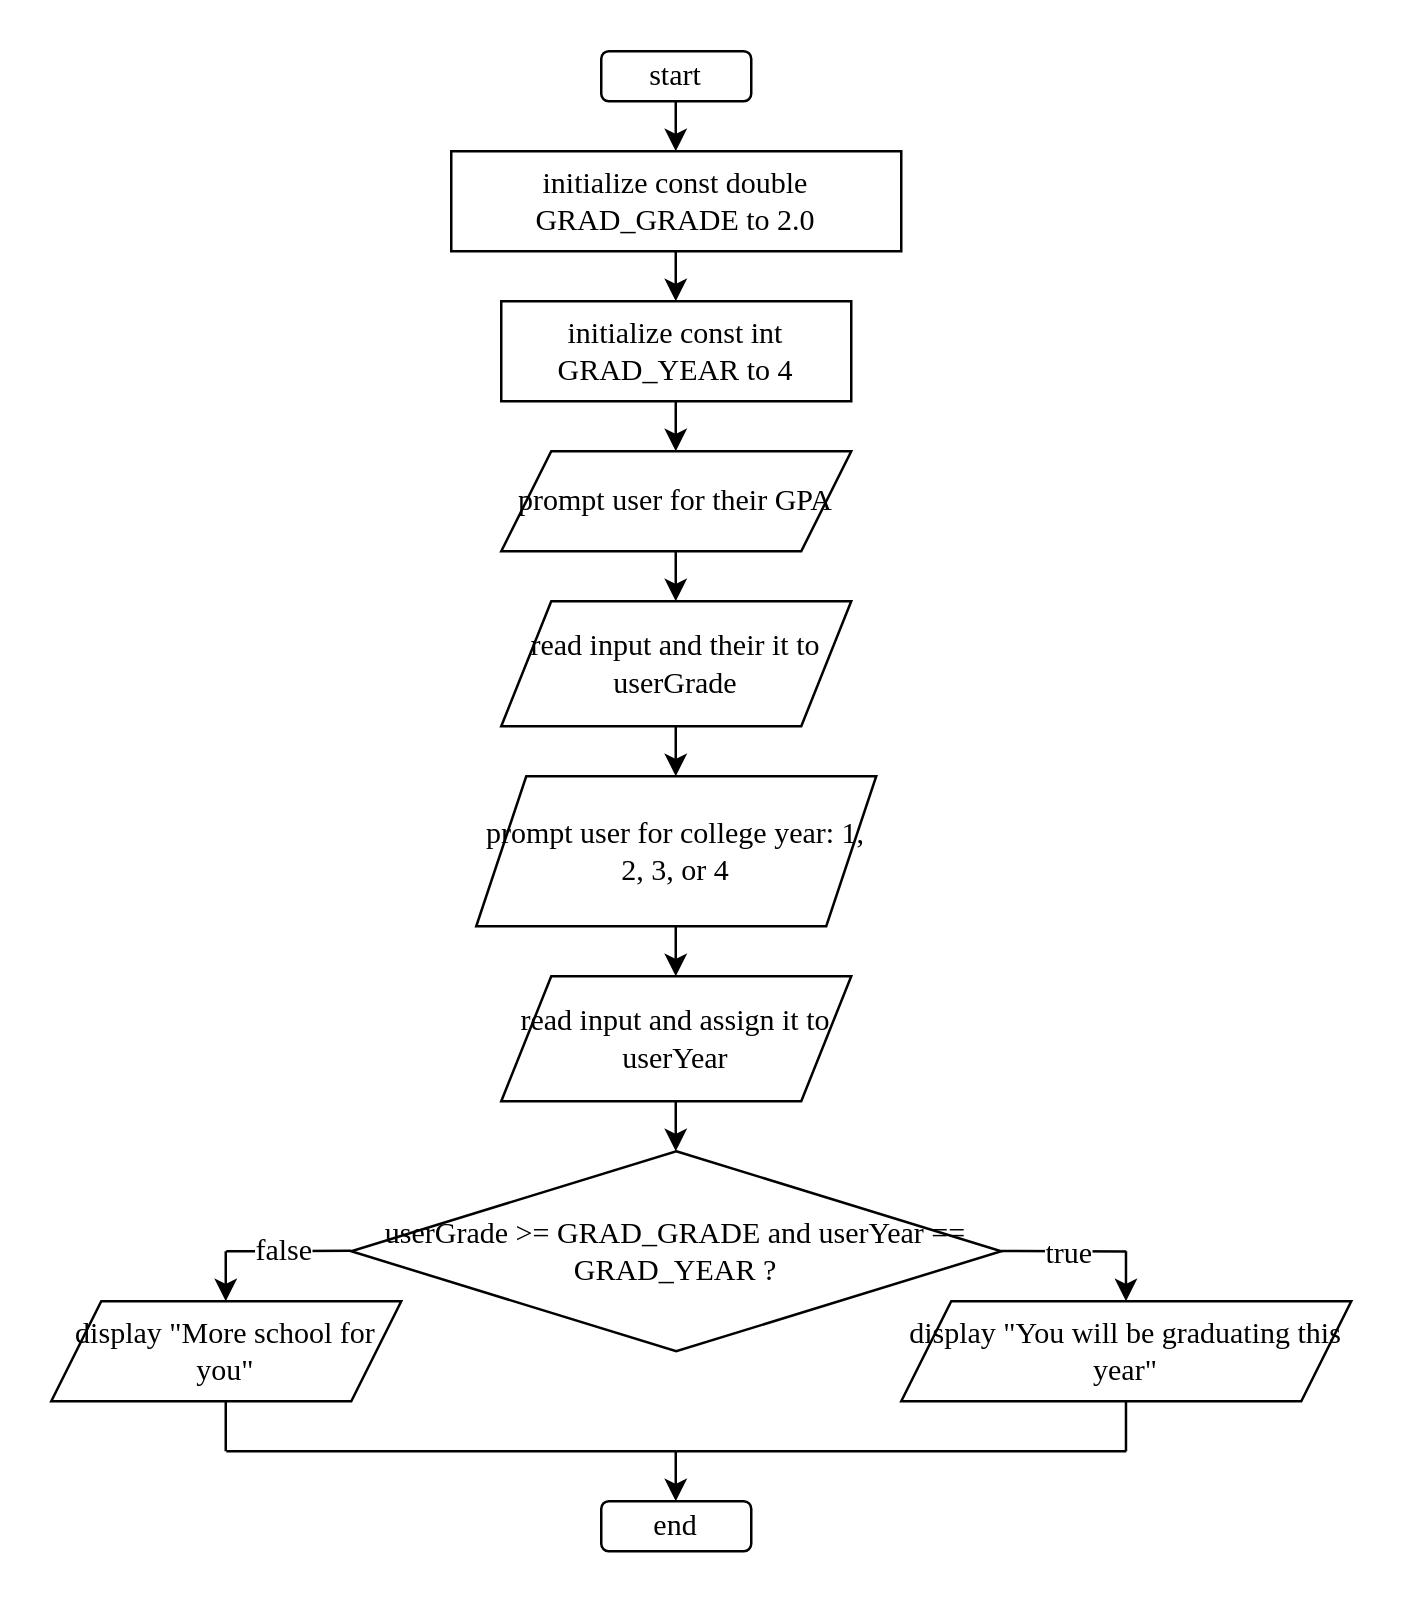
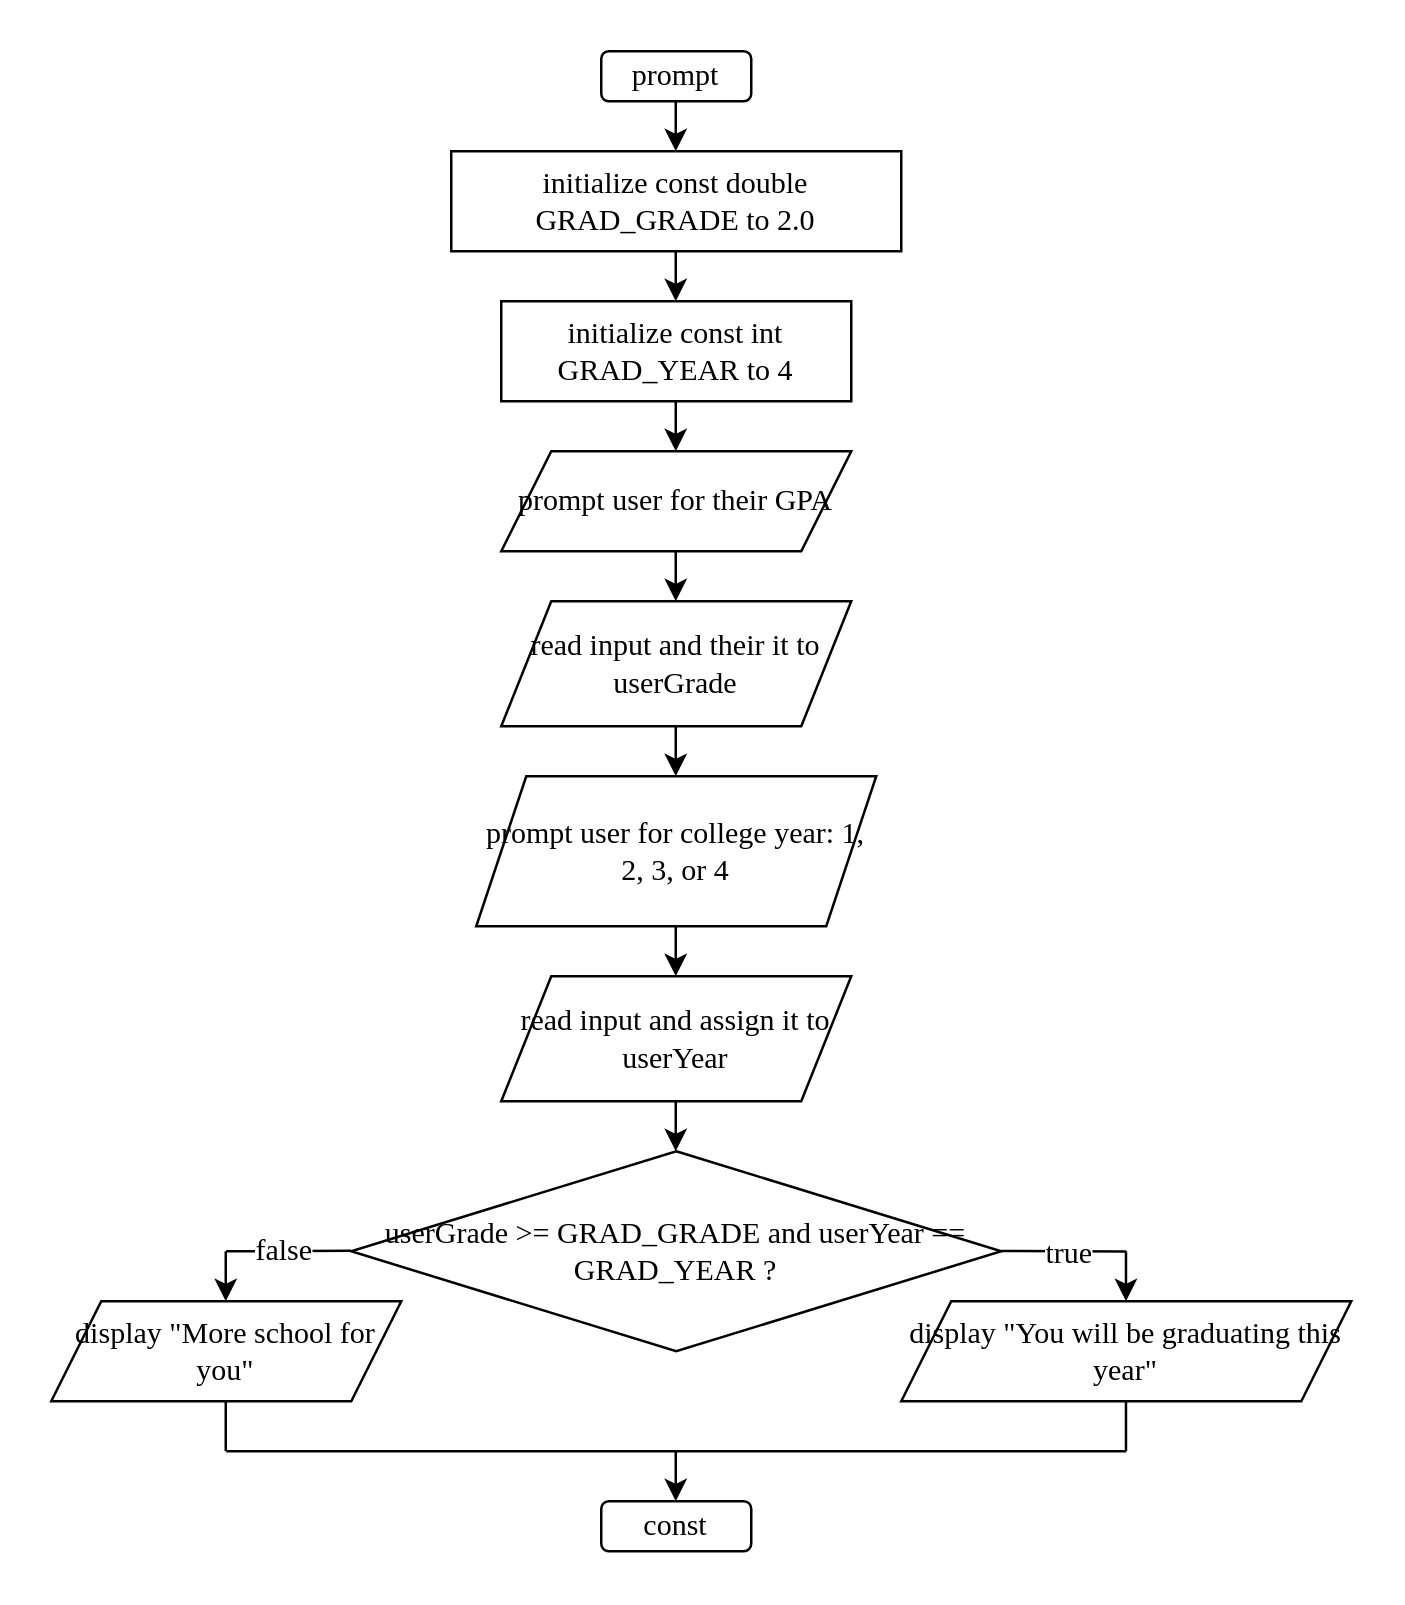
(676, 76) -> (676, 76)
(676, 1526) -> (676, 1526)
